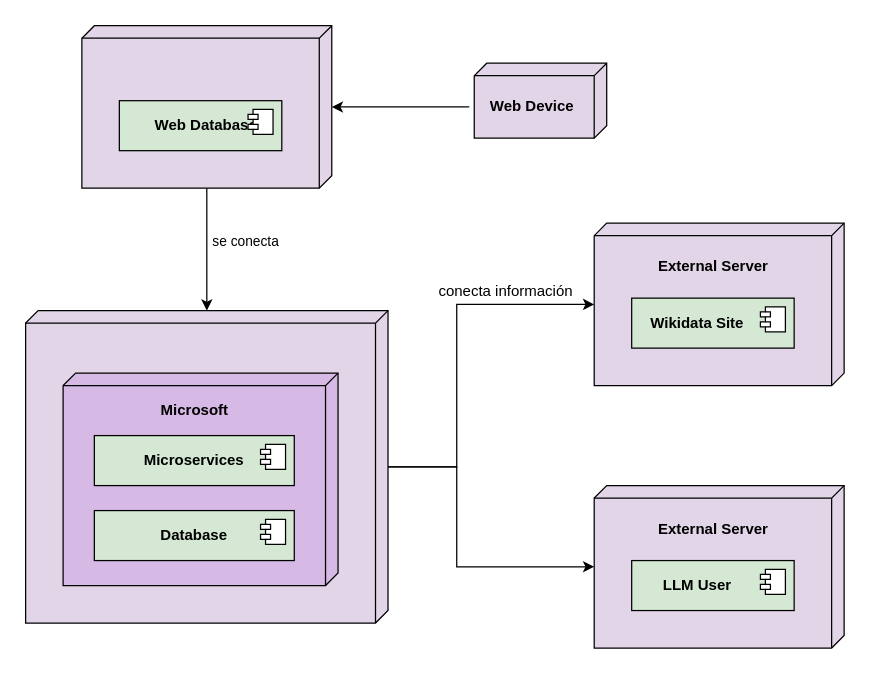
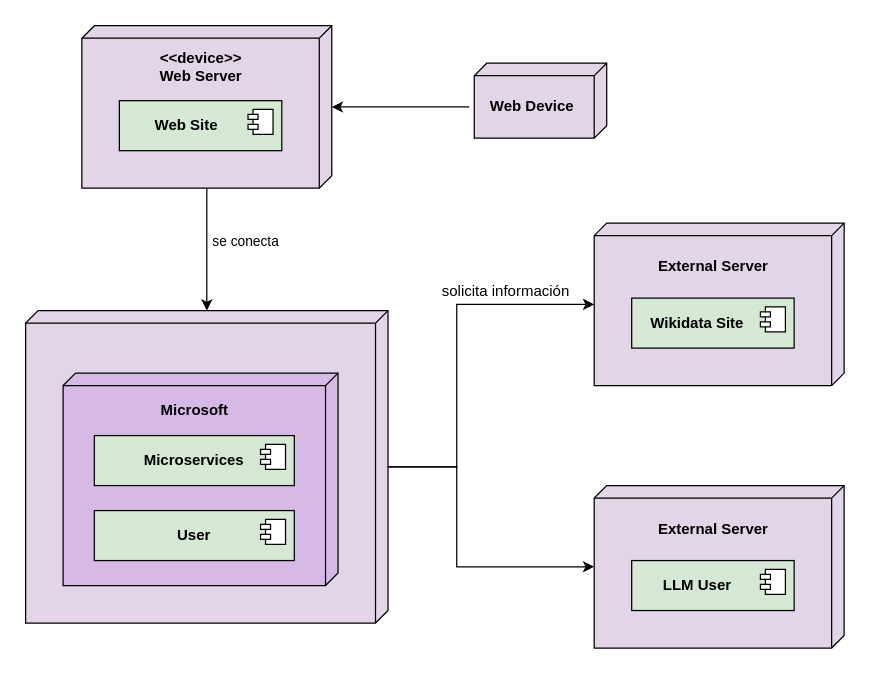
none -> (201, 67)
(170, 126) -> (152, 126)
(506, 292) -> (506, 292)
(194, 536) -> (194, 536)
